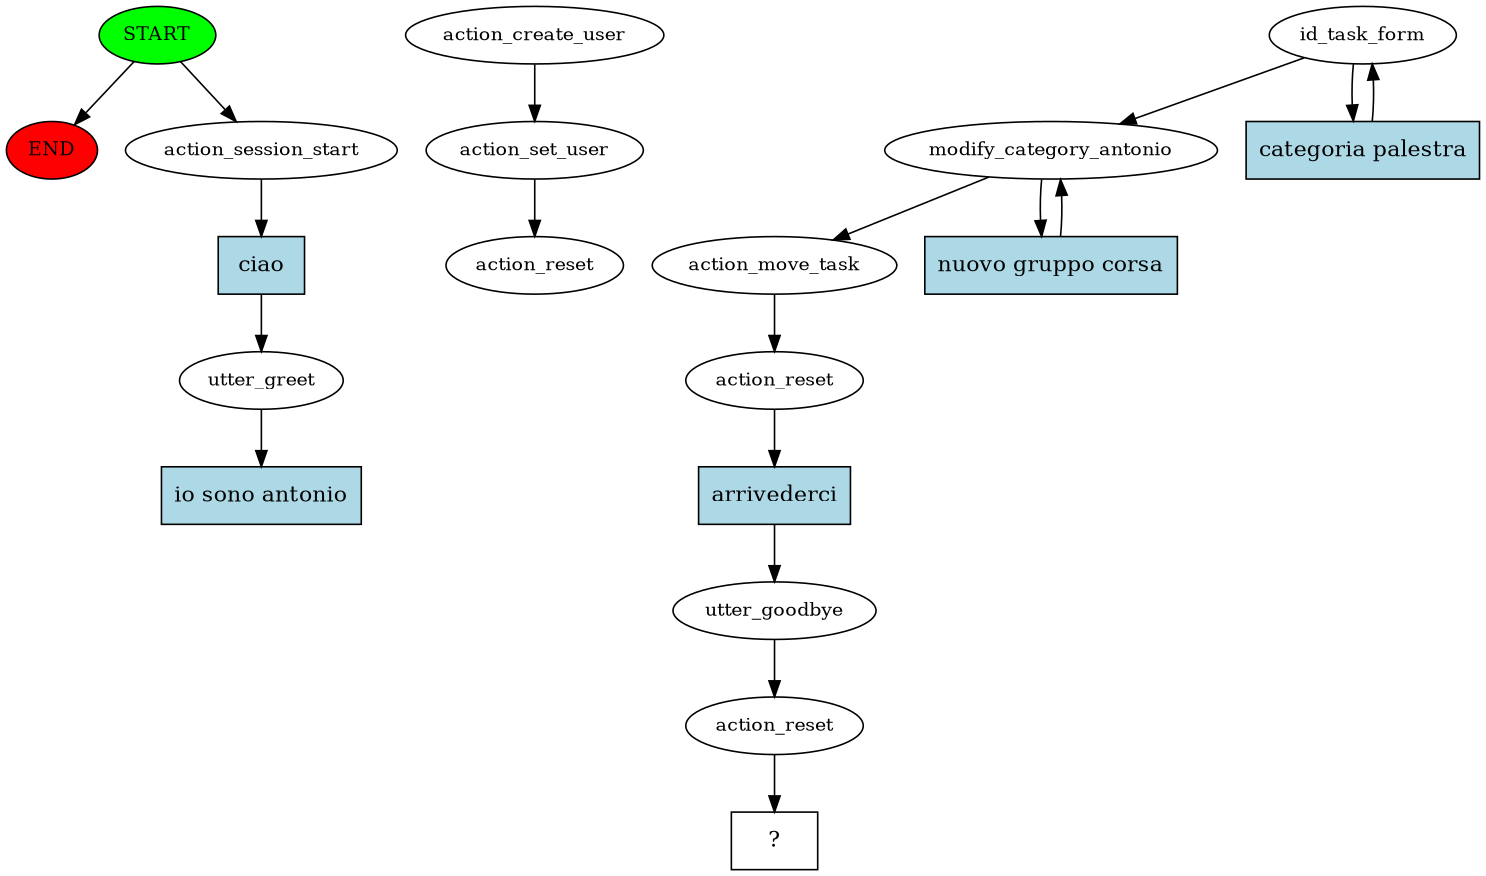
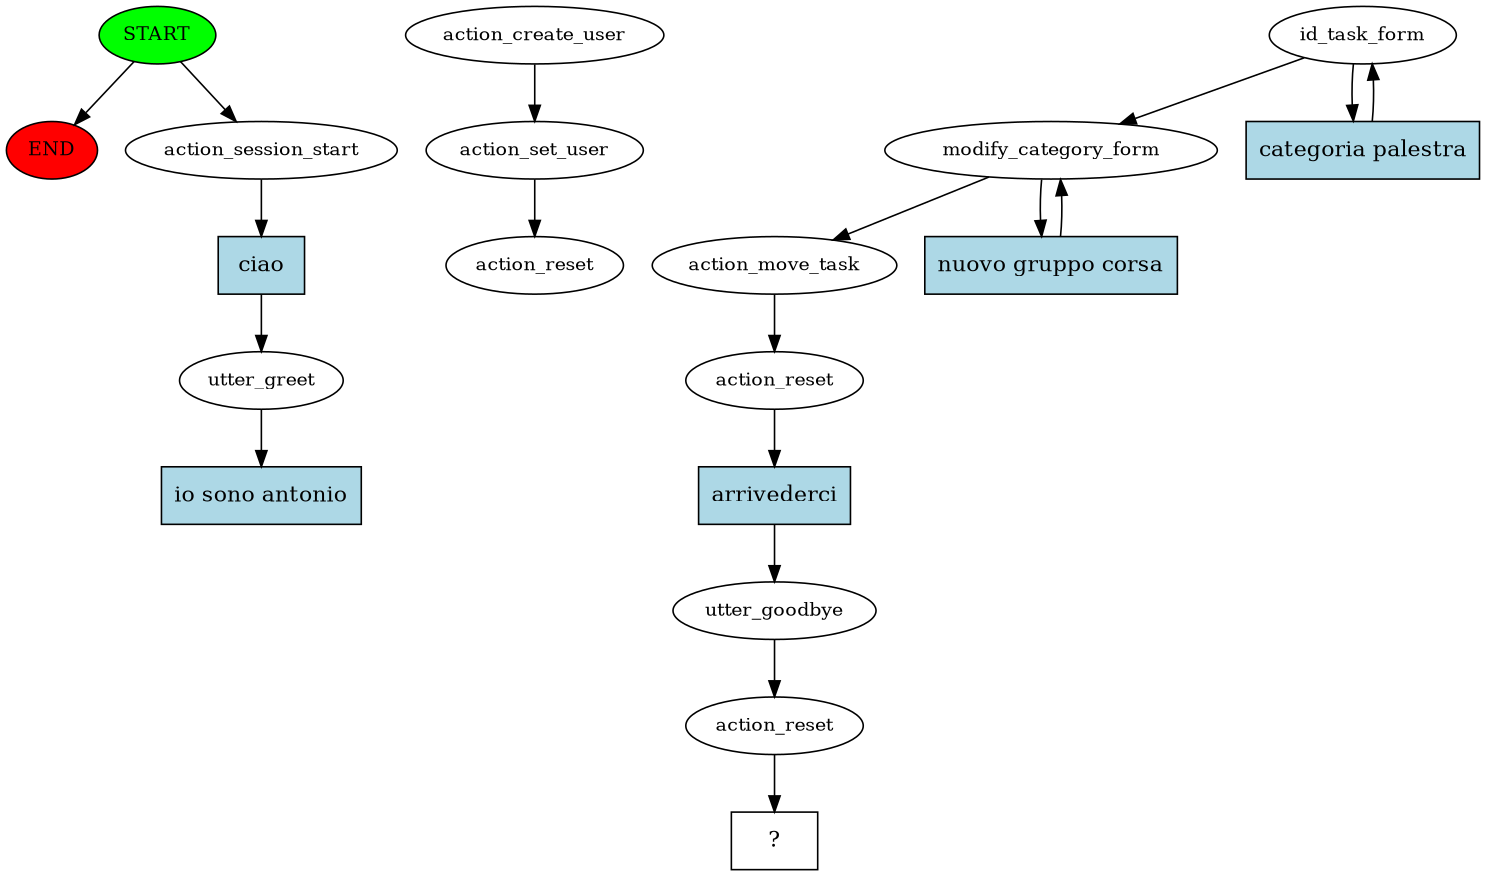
(1051, 150) -> (1051, 150)
